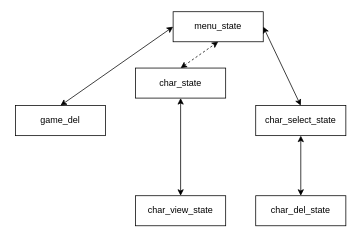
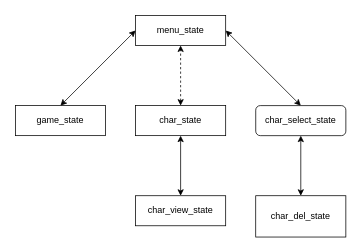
(218, 27) -> (180, 30)
(180, 83) -> (180, 120)
(60, 120) -> (60, 120)
(300, 120) -> (300, 120)
(300, 210) -> (300, 216)
